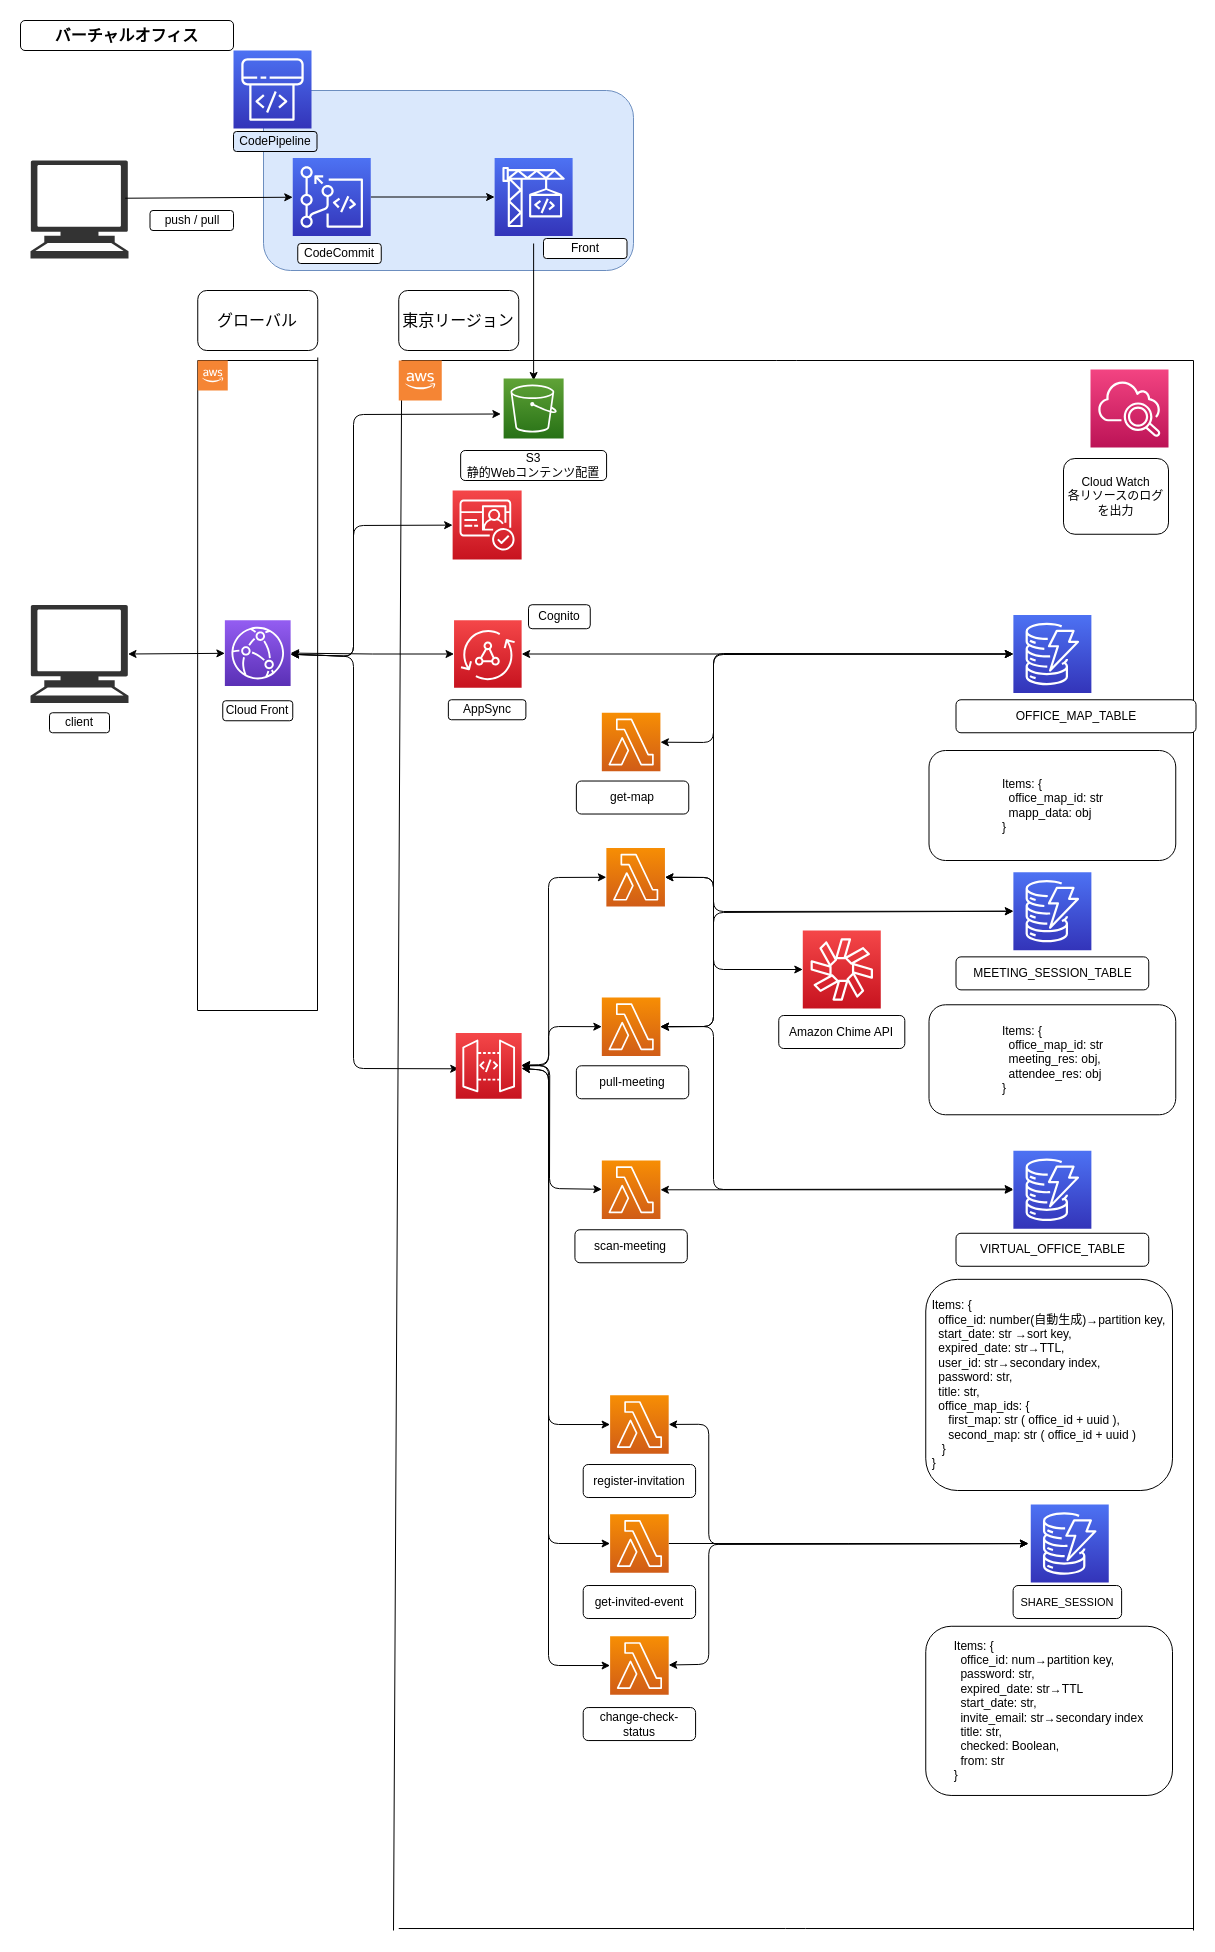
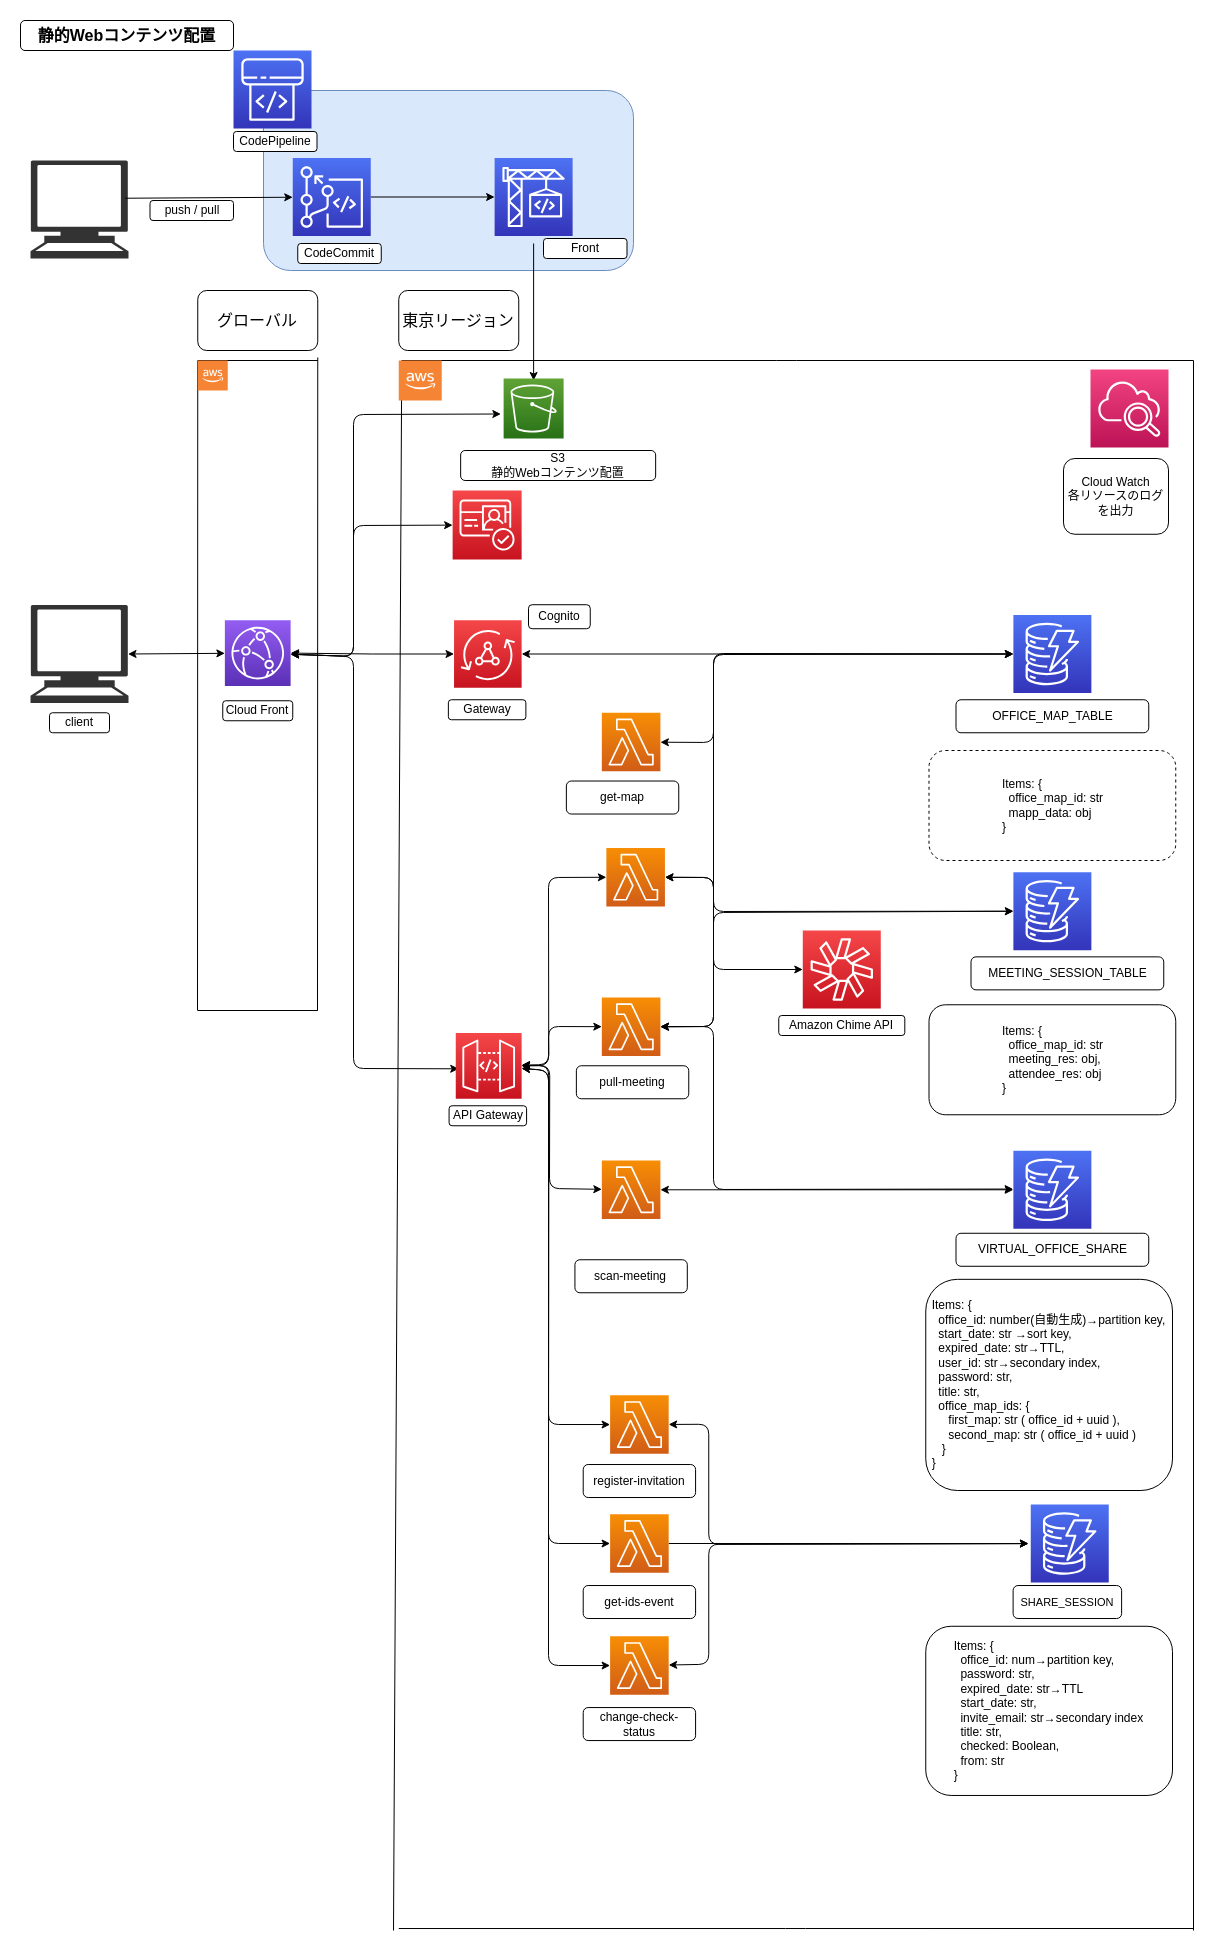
(127, 36) -> (127, 36)
(275, 142) -> (275, 142)
(192, 221) -> (192, 211)
(534, 466) -> (558, 466)
(488, 710) -> (488, 710)
(1076, 716) -> (1052, 716)
(633, 798) -> (623, 798)
(1052, 806) -> (1052, 806)
(1052, 973) -> (1067, 973)
(842, 1032) -> (842, 1026)
none -> (488, 1116)
(631, 1246) -> (631, 1276)
(1053, 1250) -> (1053, 1250)
(640, 1603) -> (640, 1603)
